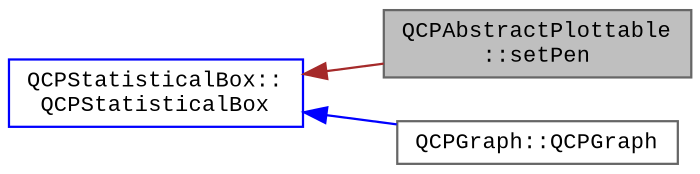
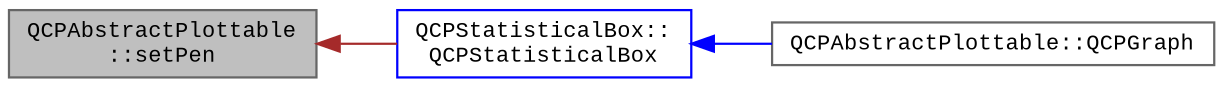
(355, 67) -> (369, 44)
(538, 143) -> (993, 44)
